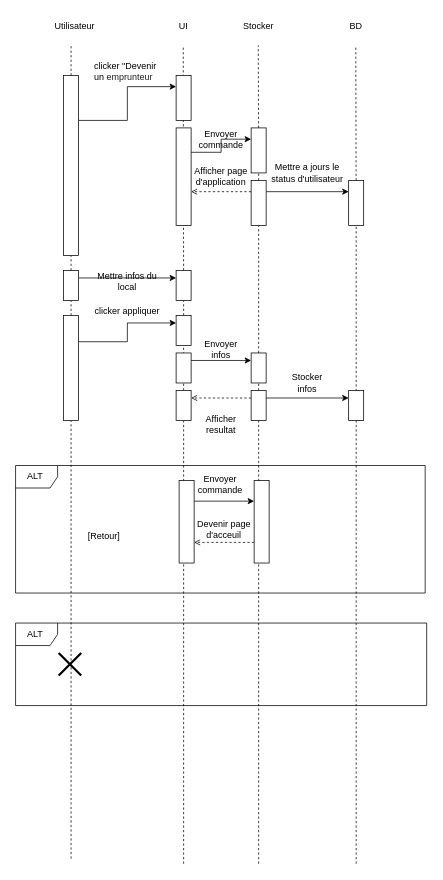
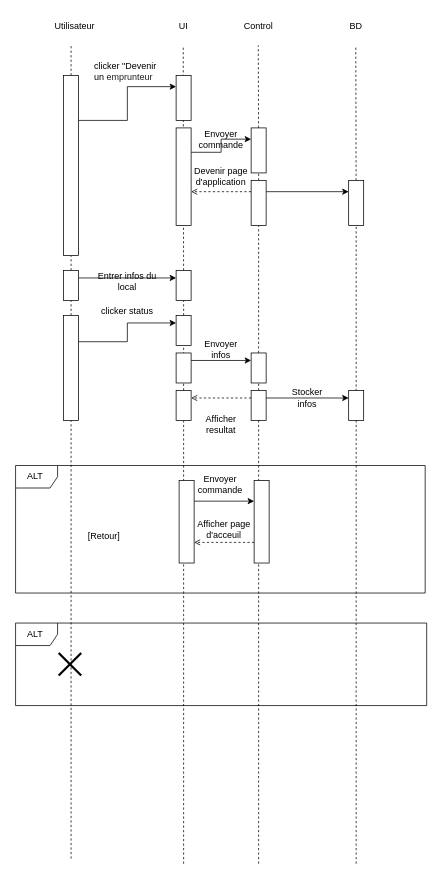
(258, 27) -> (258, 27)
(307, 173) -> none
(221, 177) -> (221, 177)
(127, 282) -> (127, 282)
(127, 312) -> (127, 312)
(307, 383) -> (307, 398)
(224, 529) -> (224, 529)
